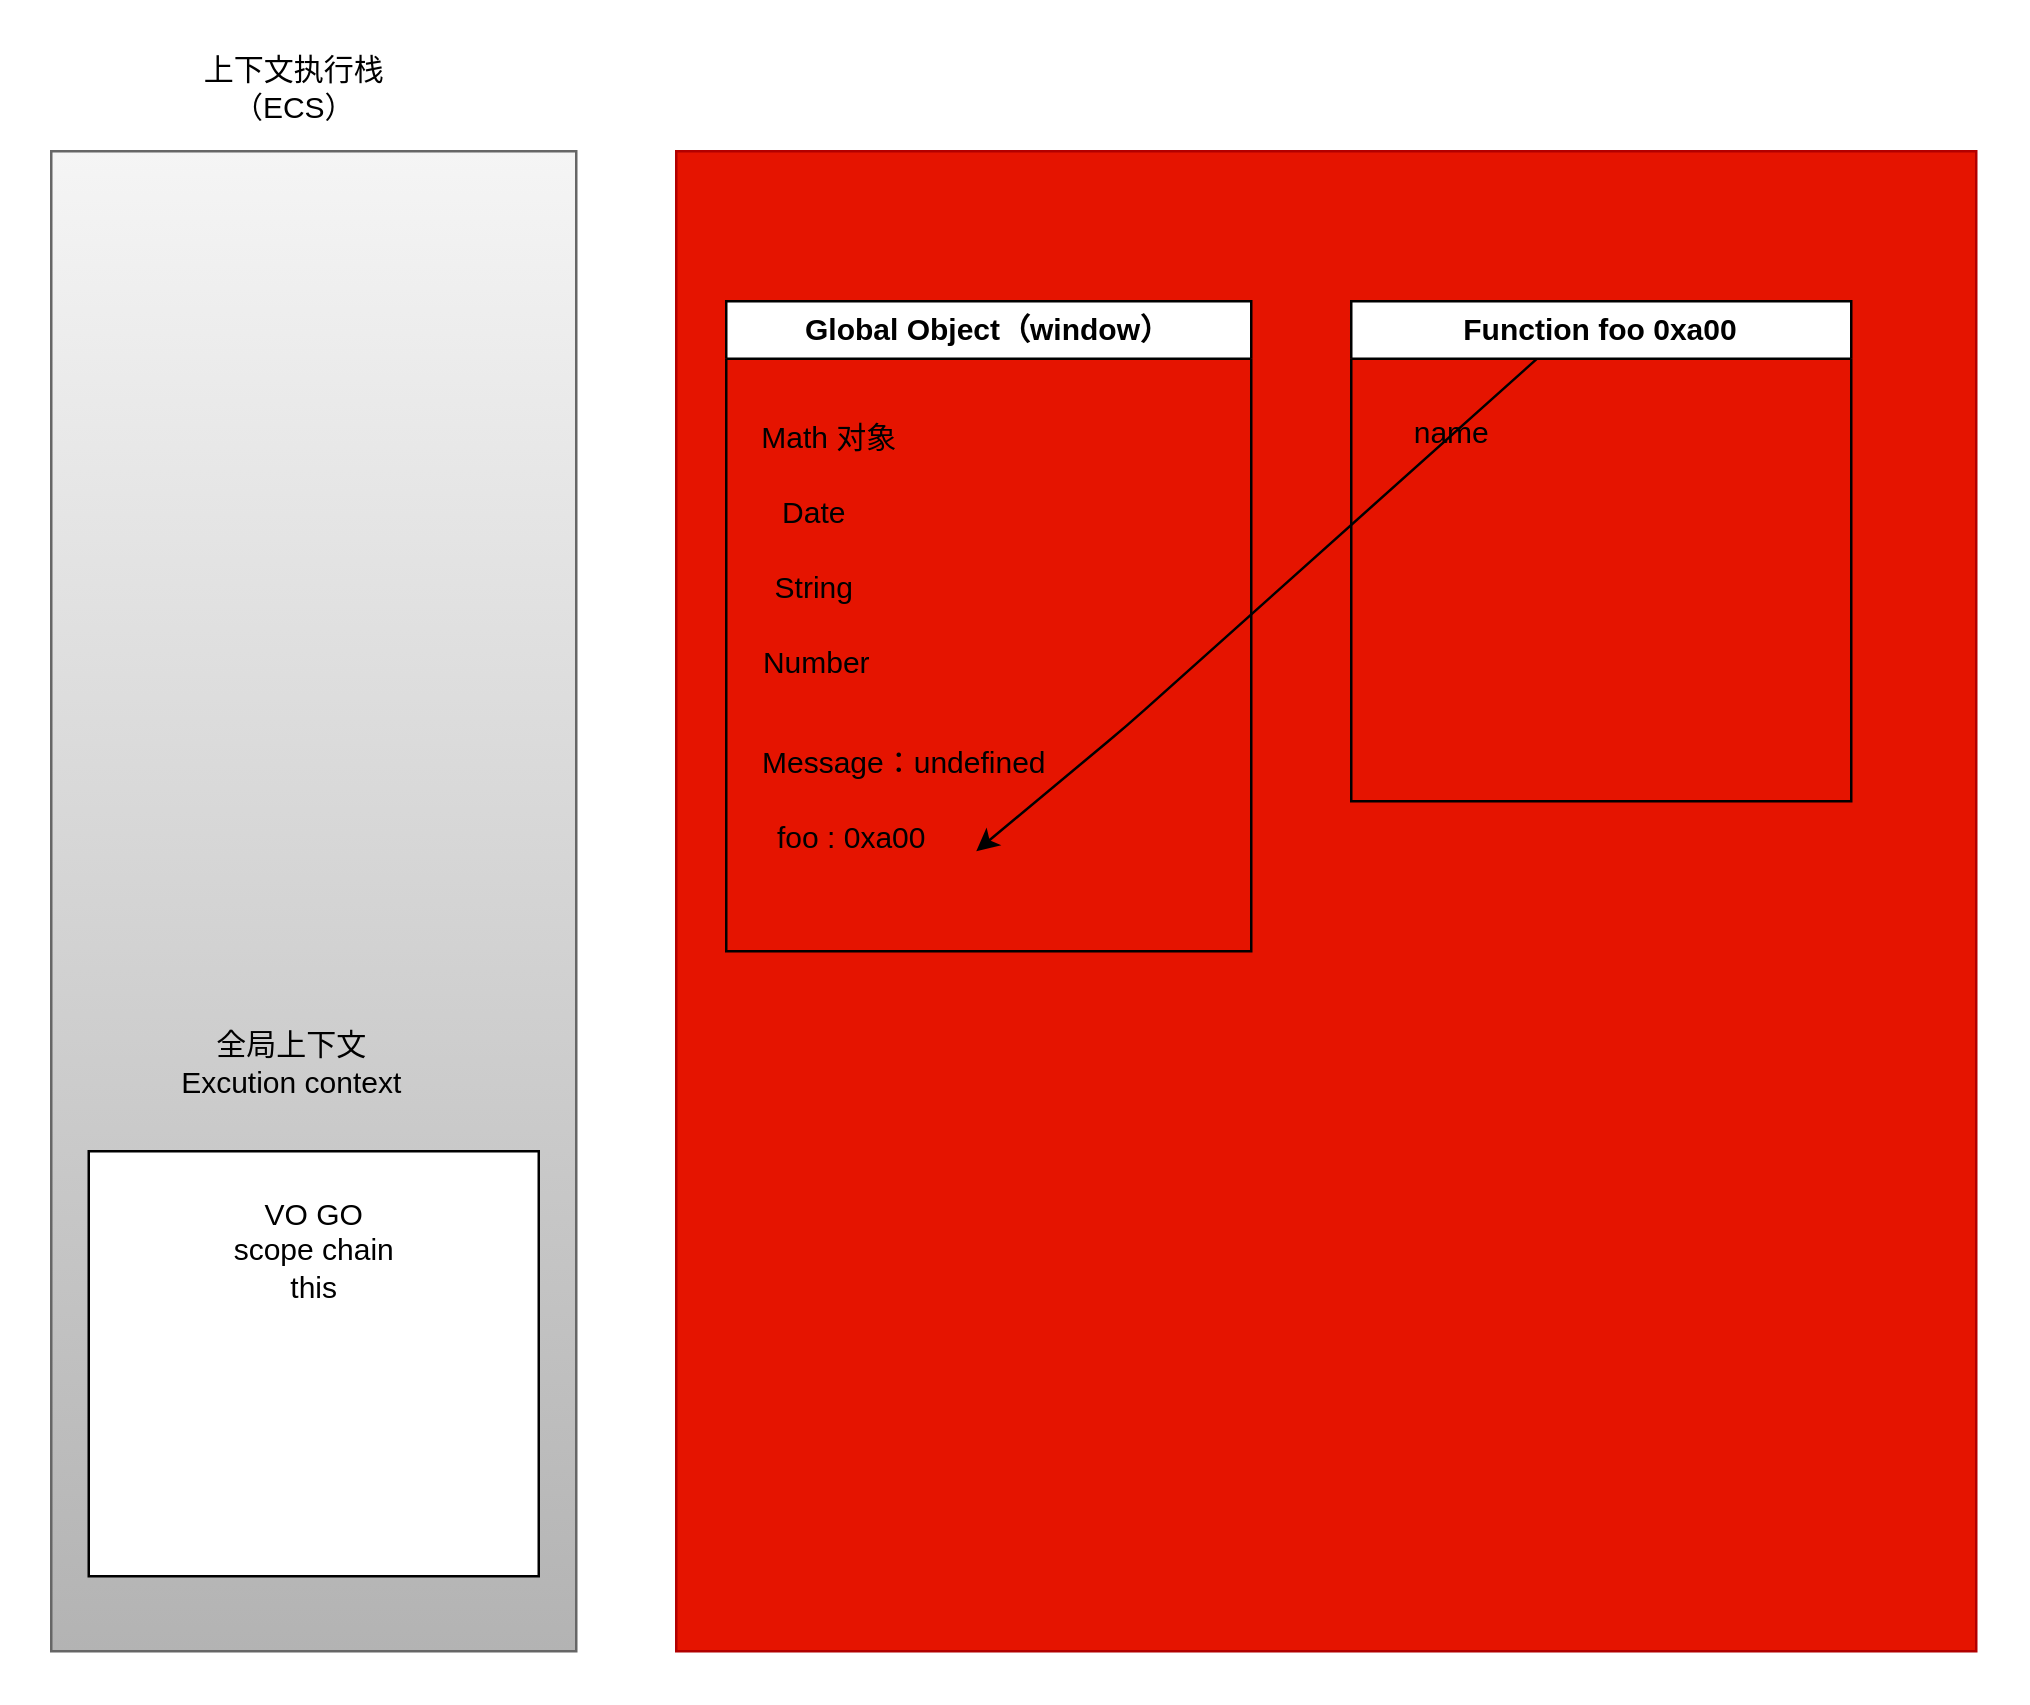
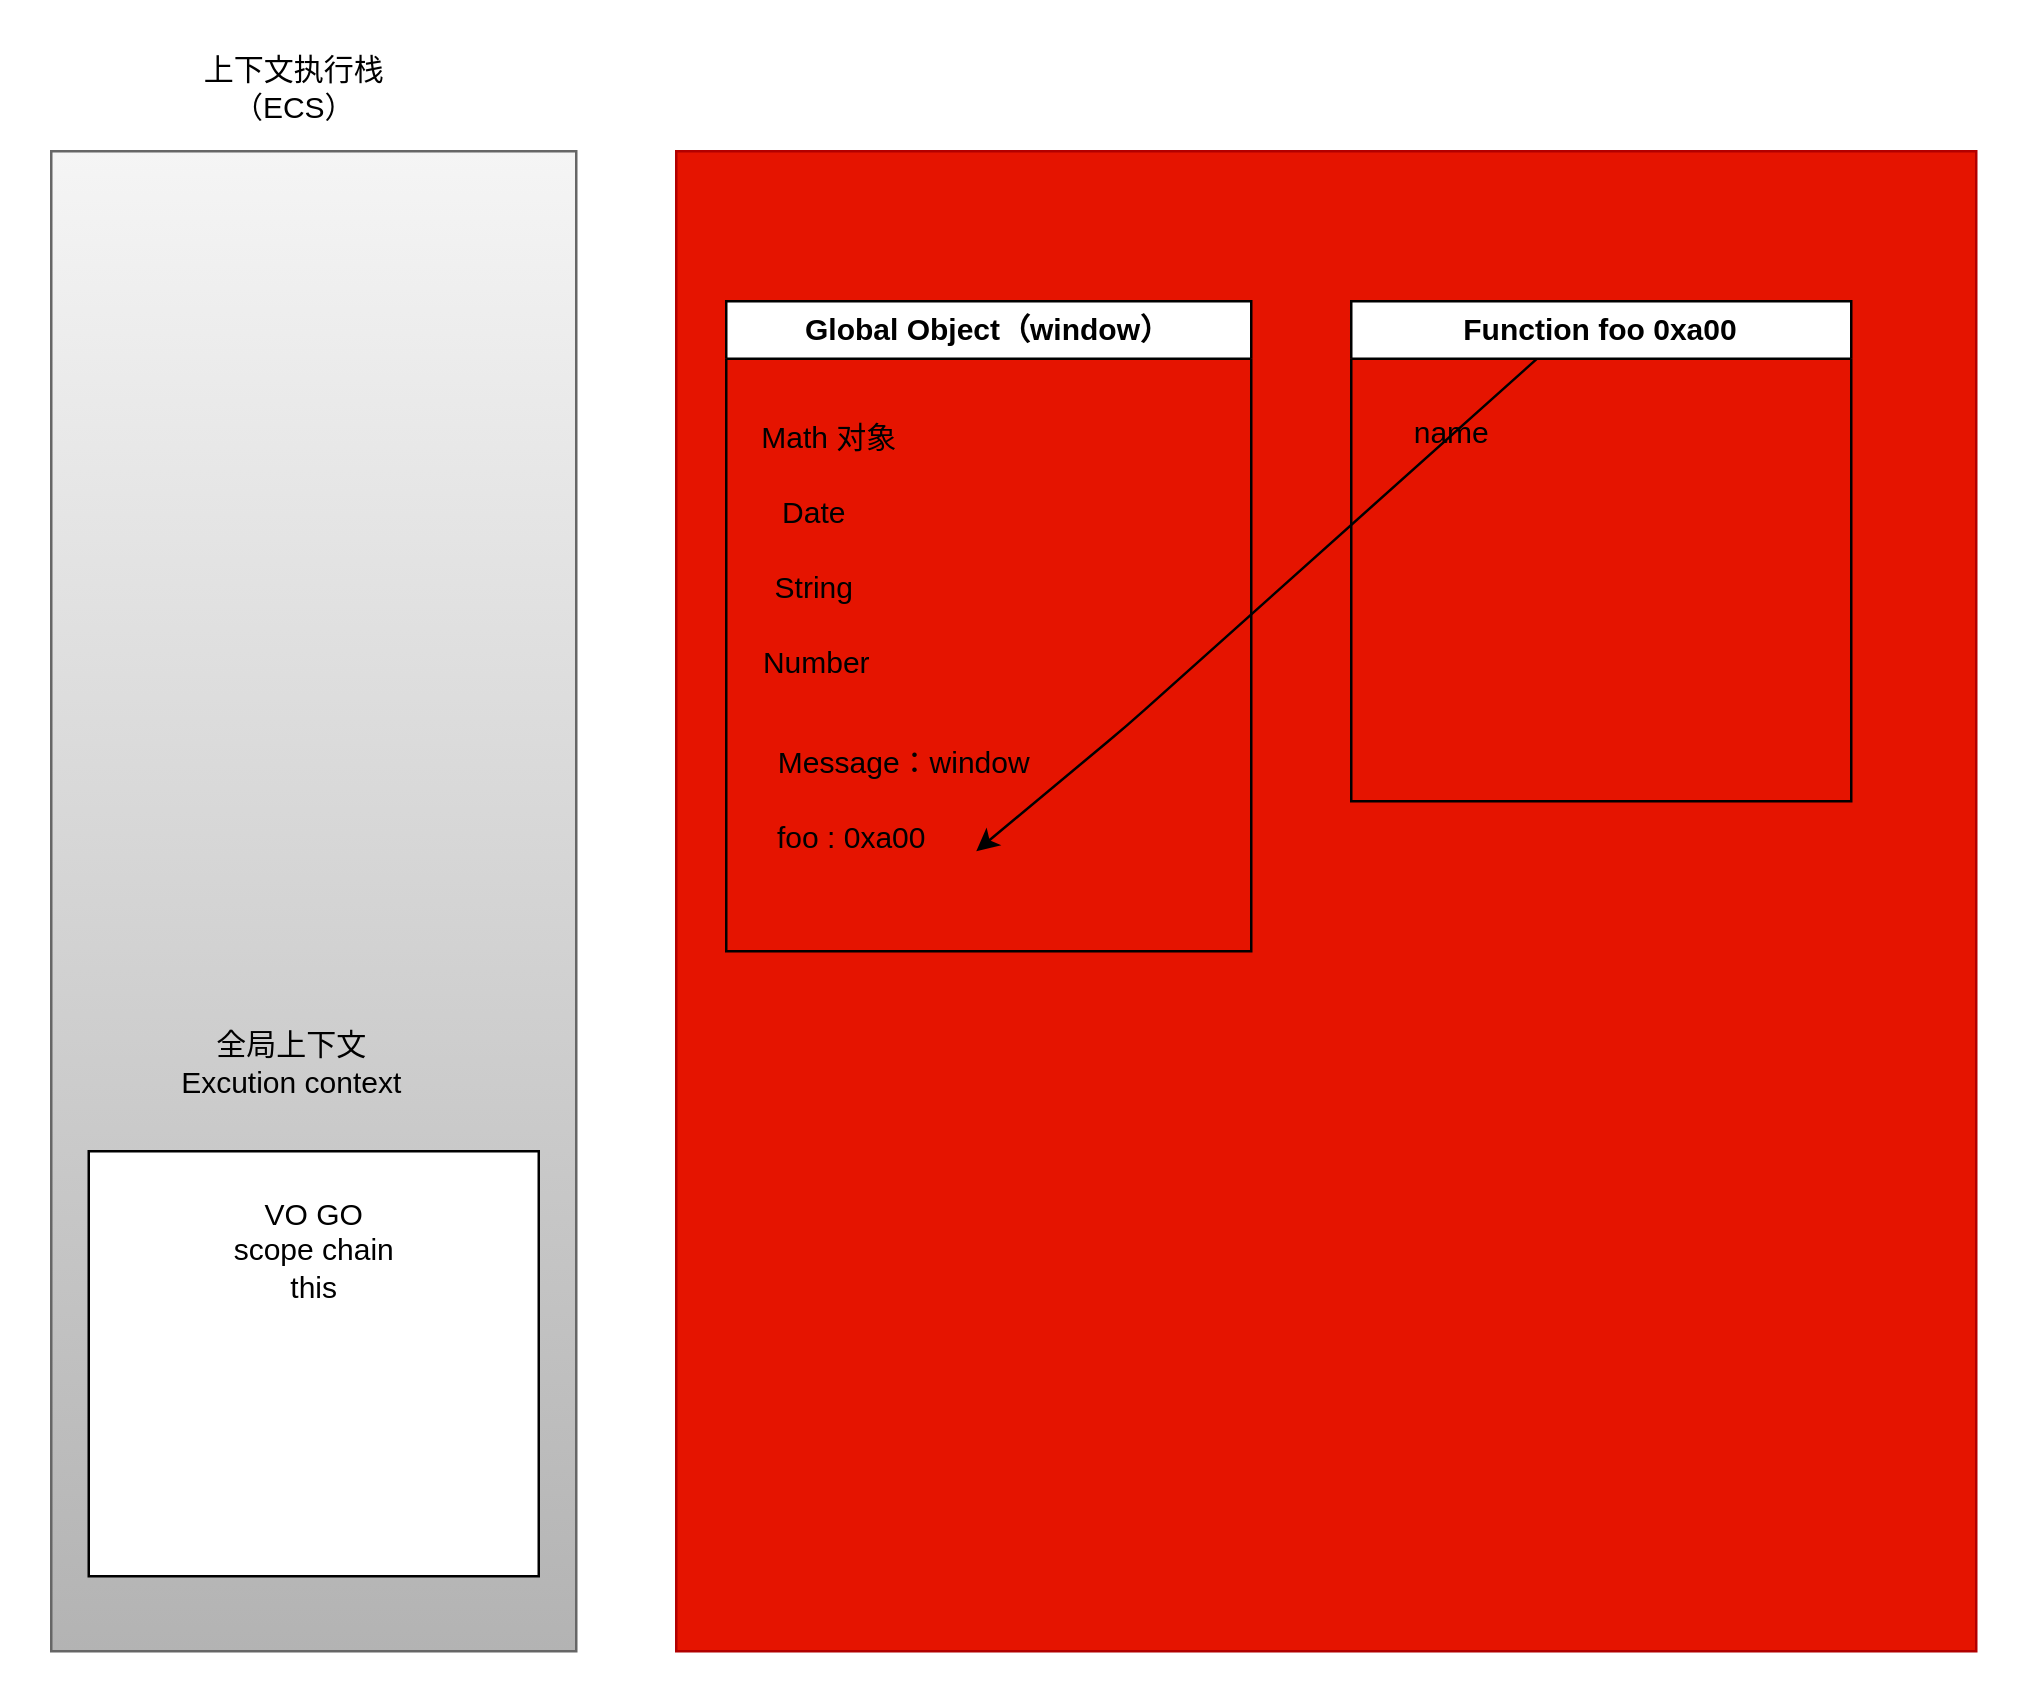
(905, 764) -> (905, 764)
